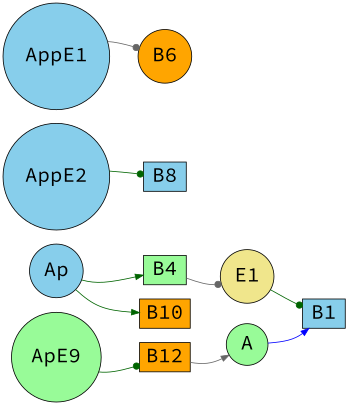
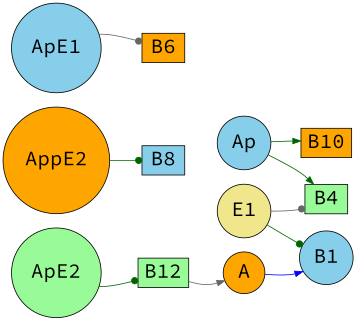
(56, 56) -> (56, 48)
(165, 56) -> (163, 48)
(56, 177) -> (56, 160)
(200, 283) -> (285, 211)
(324, 314) -> (326, 258)
(247, 345) -> (244, 273)
(56, 357) -> (56, 273)
(165, 357) -> (163, 273)
